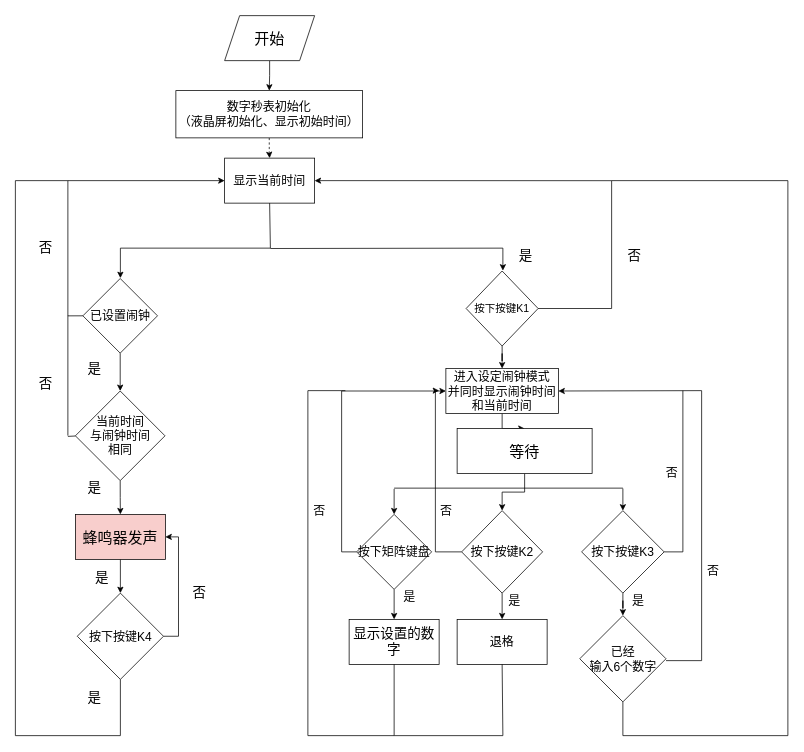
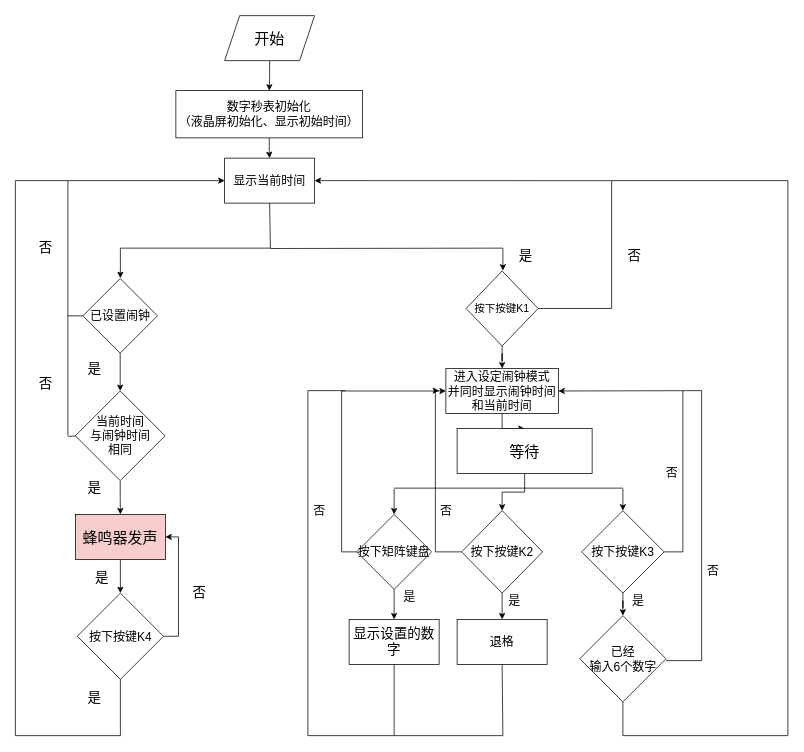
(269, 145) -> (269, 145)
